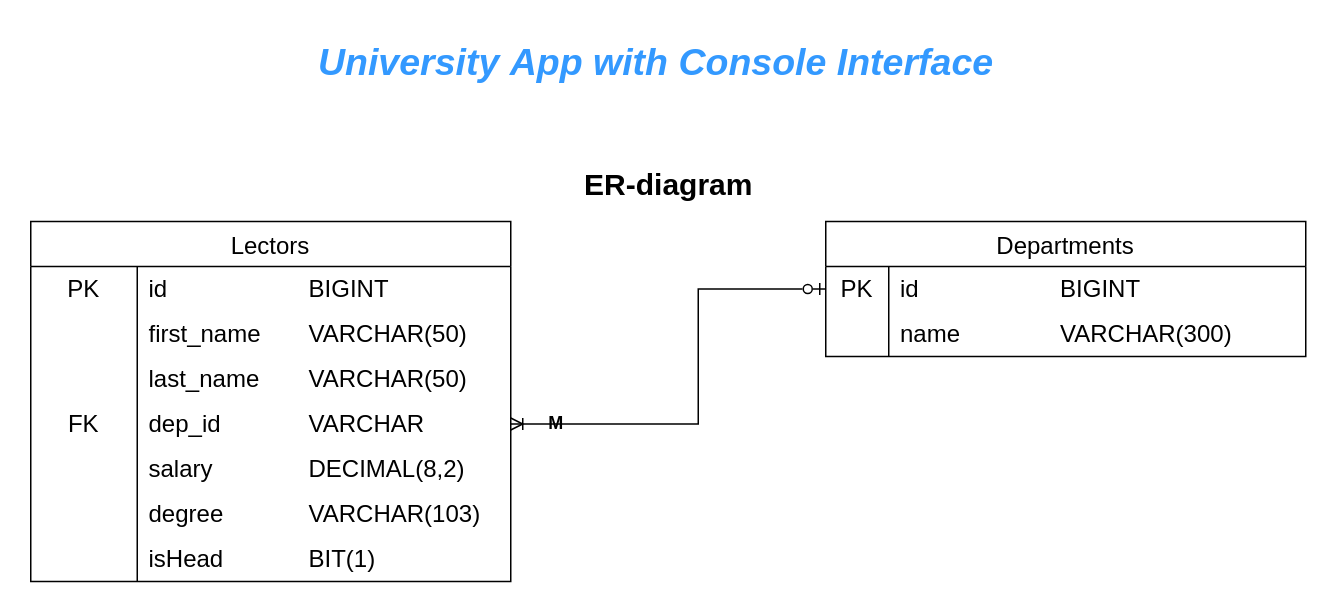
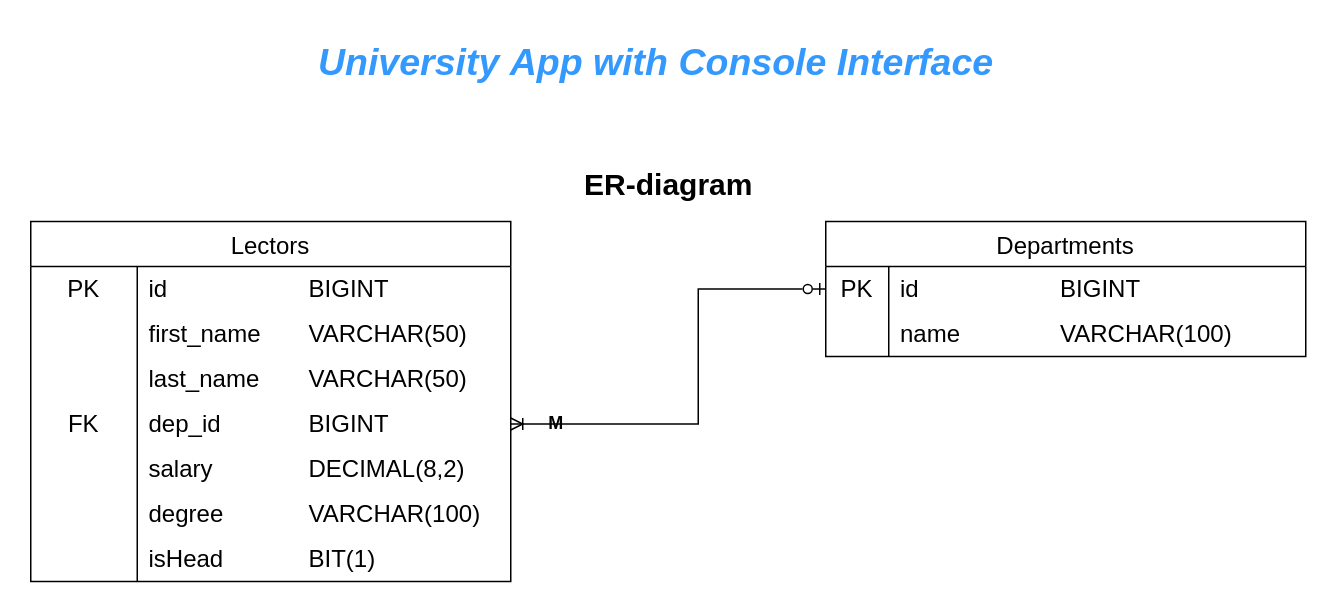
(1022, 334) -> (1022, 334)
(247, 424) -> (240, 424)
(284, 514) -> (284, 514)
